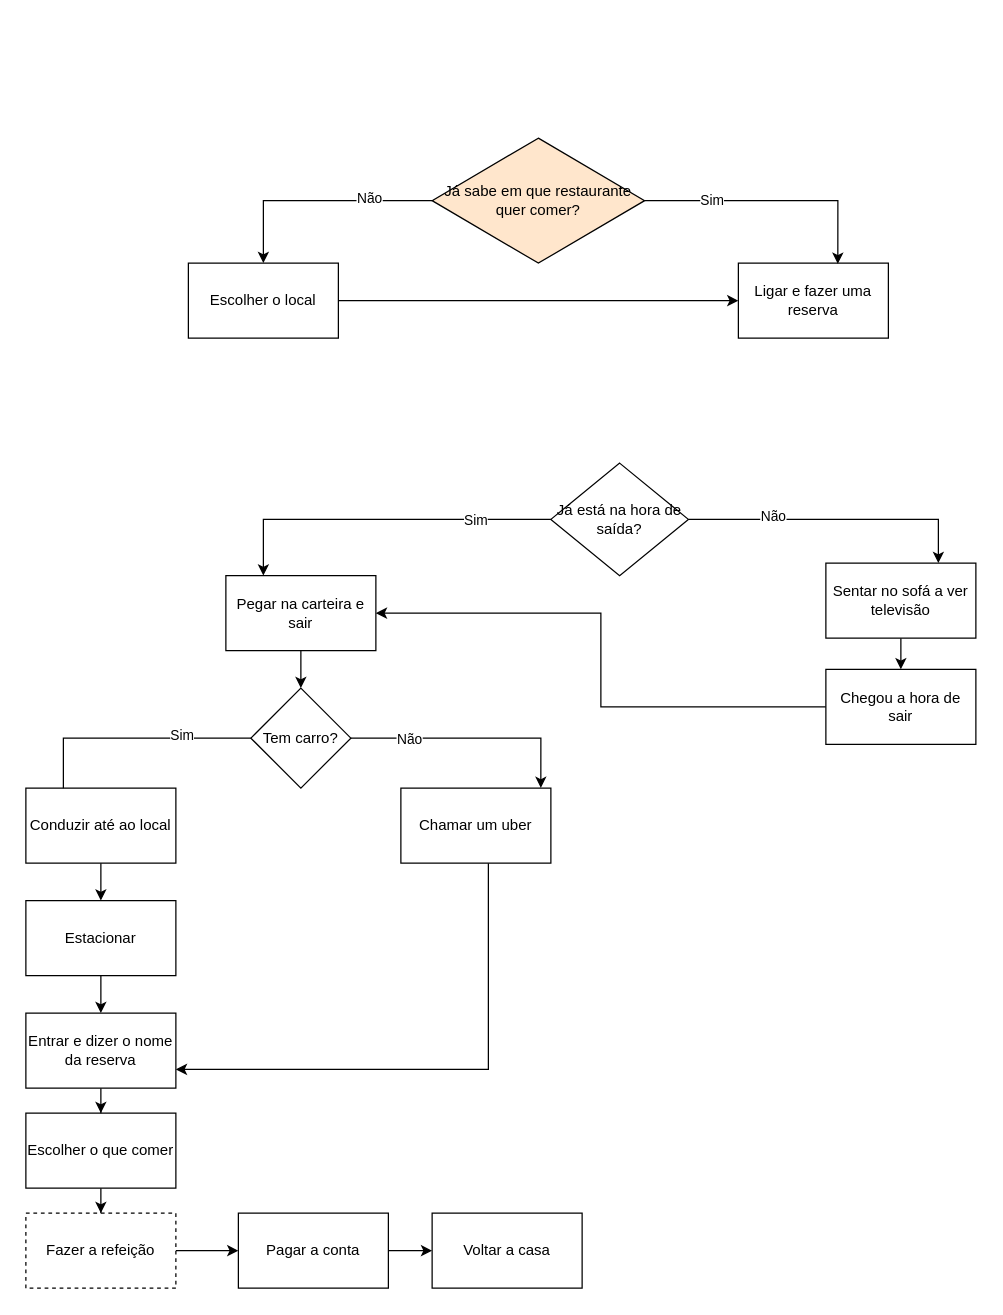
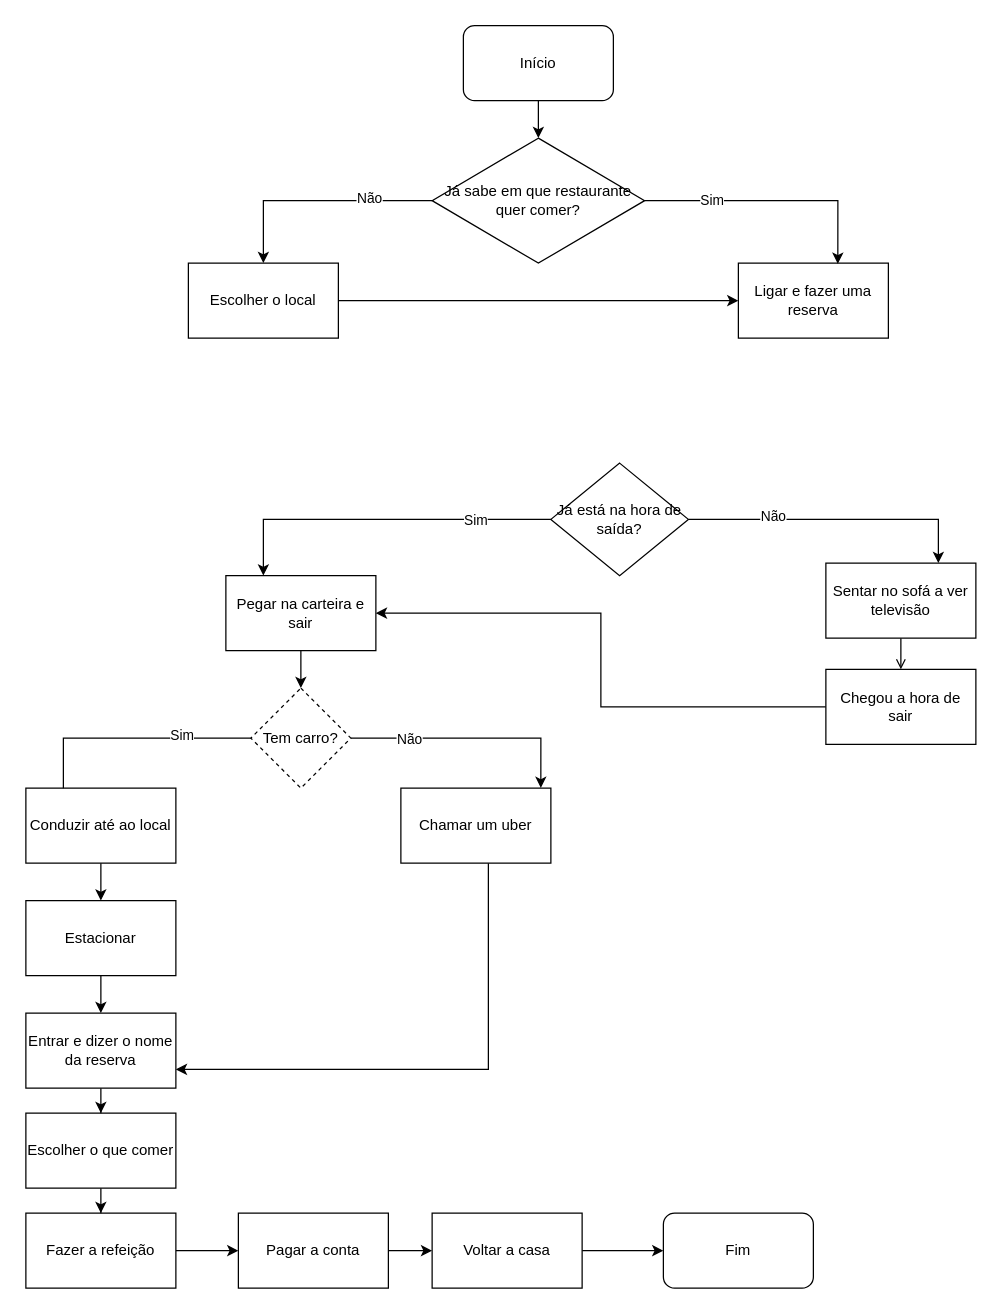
none -> (538, 63)
none -> (538, 124)
(538, 201) -> (538, 201)
(901, 659) -> (901, 661)
(301, 738) -> (301, 738)
(101, 1251) -> (101, 1251)
none -> (618, 1251)
none -> (738, 1251)
